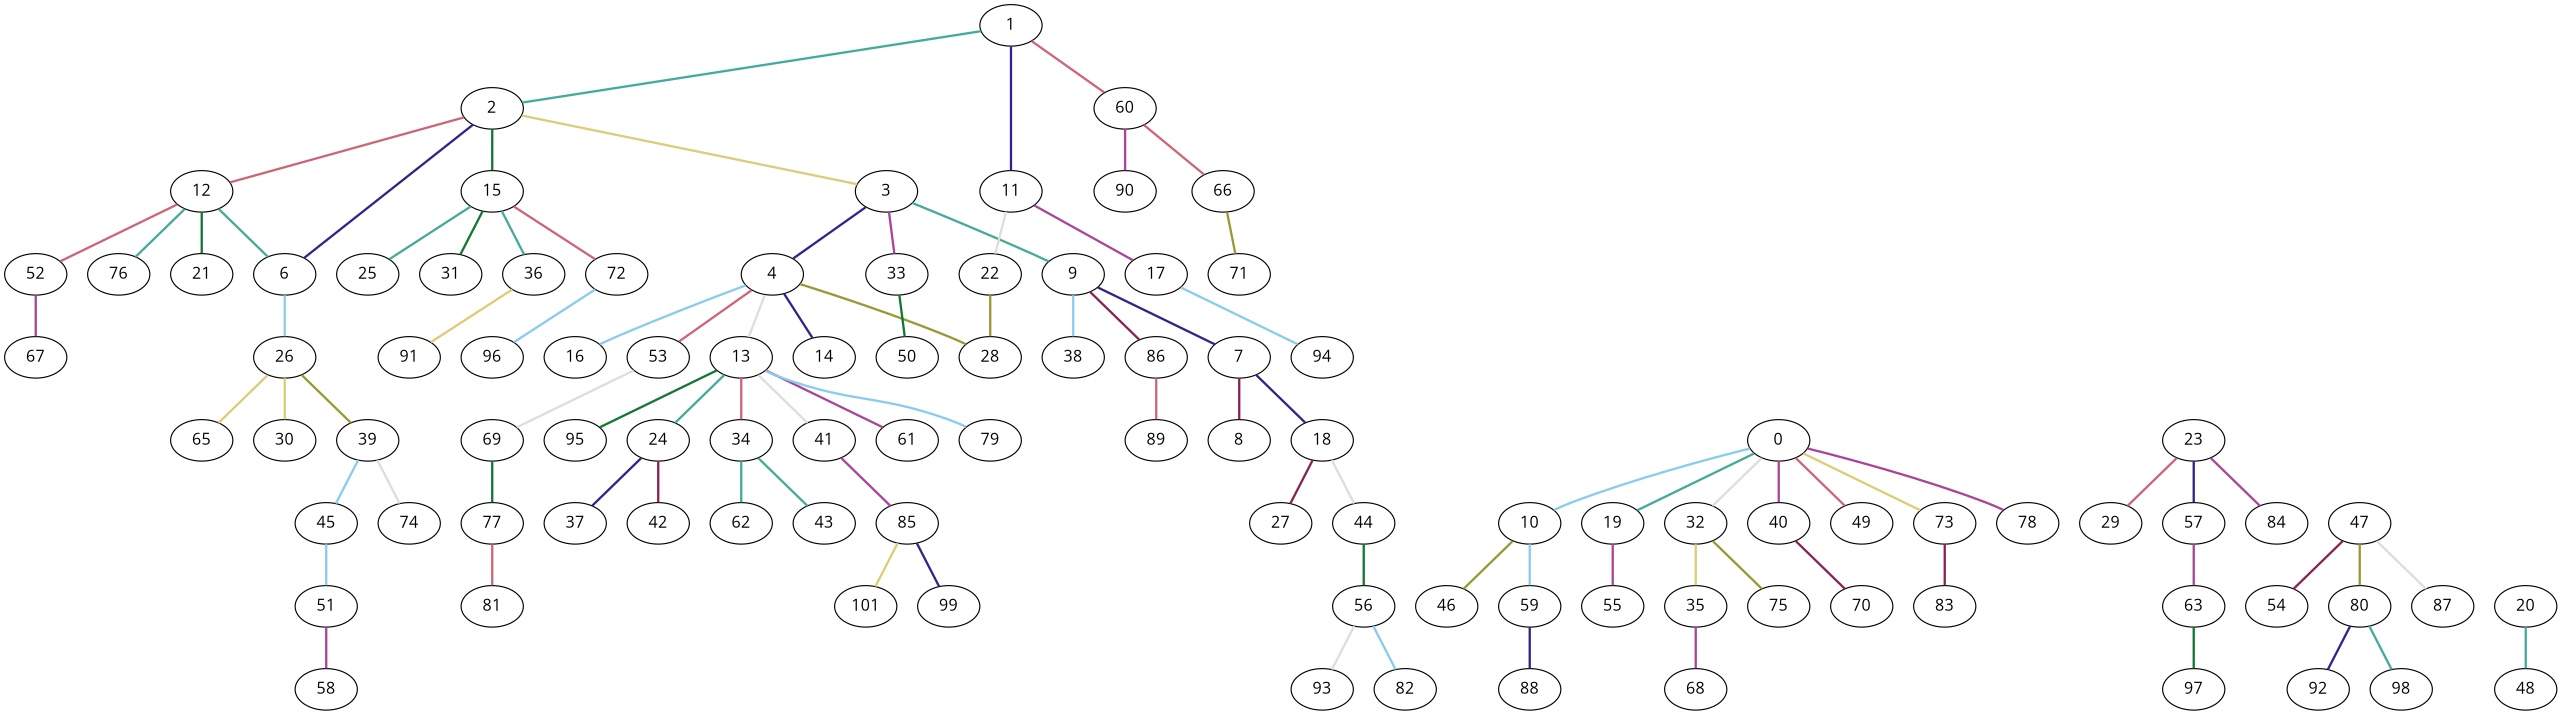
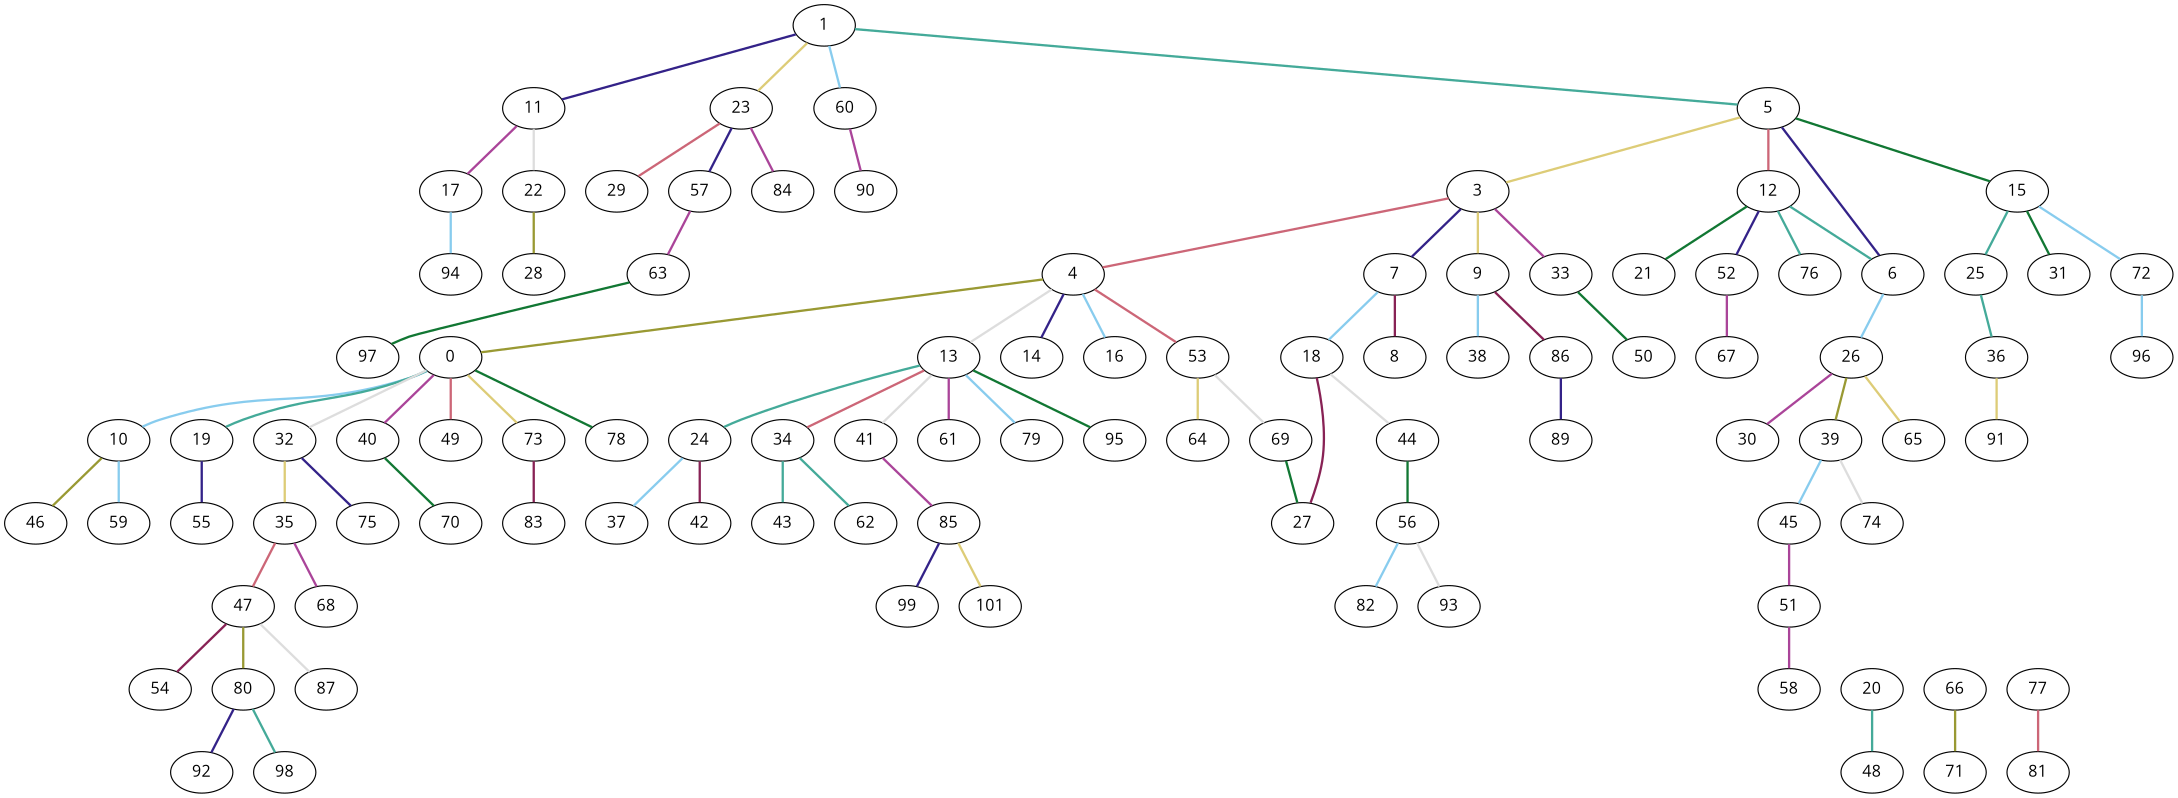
none -> (783, 67)
(1068, 67) -> (835, 67)
(492, 108) -> (1768, 108)
(1174, 150) -> none
(981, 232) -> (1478, 233)
(119, 233) -> (1748, 233)
(513, 233) -> (1986, 316)
(554, 233) -> (2079, 233)
(829, 233) -> (1276, 233)
(884, 312) -> (762, 316)
(1156, 316) -> (1436, 233)
(285, 399) -> (1799, 399)
(1156, 399) -> (1561, 399)
(1281, 399) -> (1353, 316)
none -> (1198, 440)
(1907, 476) -> (534, 399)
(492, 482) -> (1292, 482)
(617, 482) -> (658, 482)
none -> (264, 565)
(326, 565) -> (1789, 565)
(1613, 565) -> (202, 482)
(1737, 565) -> (326, 482)
(1820, 565) -> (409, 482)
(1530, 689) -> none
